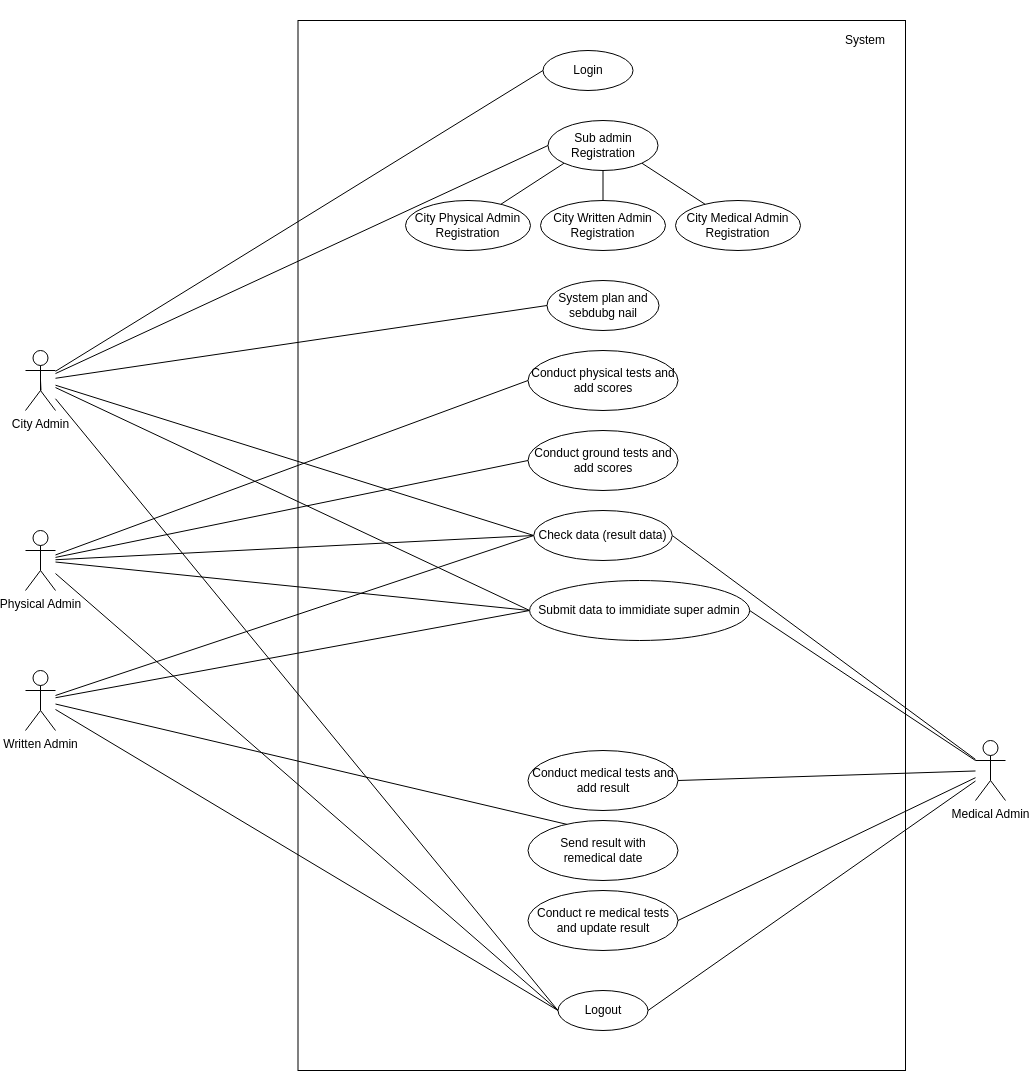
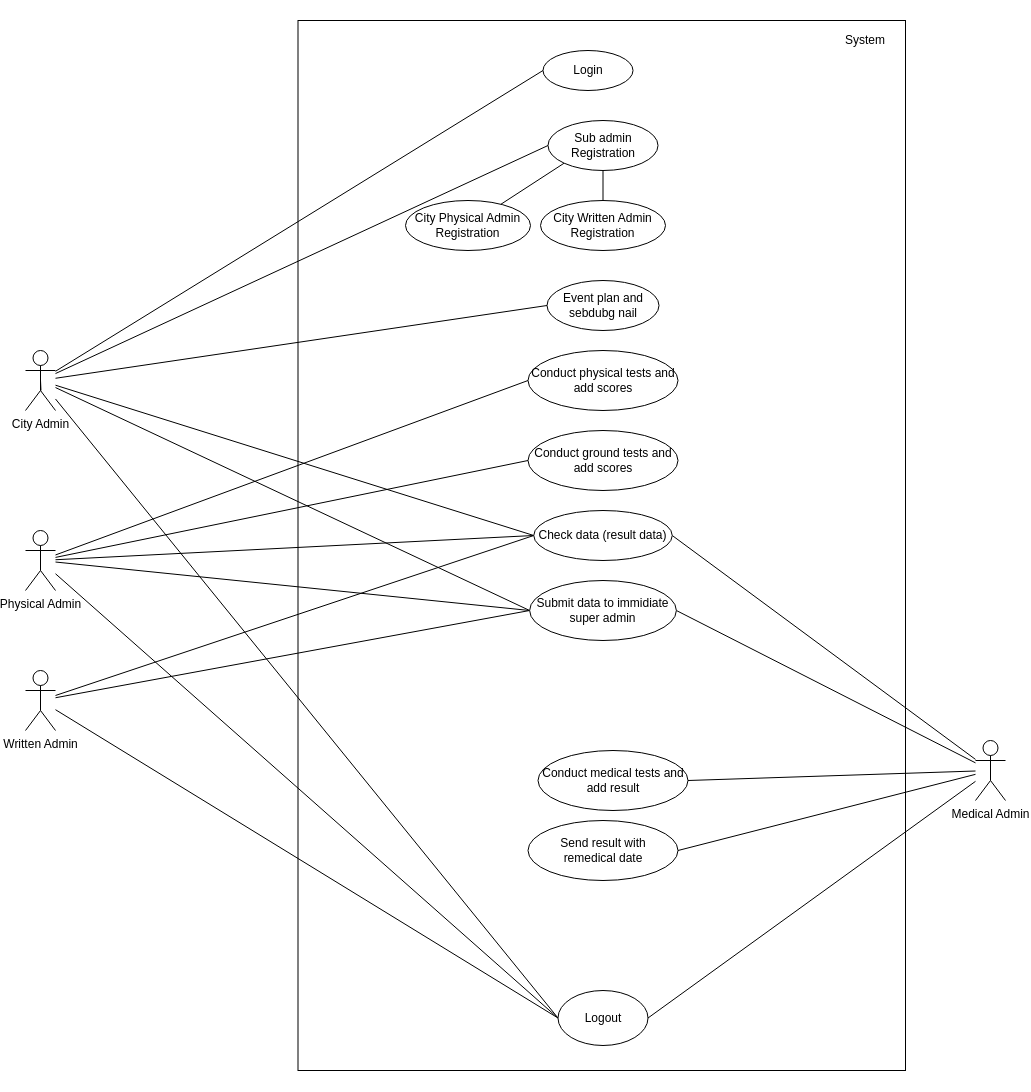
(673, 183) -> none
(738, 226) -> none
(604, 306) -> (604, 306)
(640, 611) -> (603, 611)
(155, 727) -> (826, 813)
(603, 781) -> (613, 781)
(826, 849) -> none
(603, 921) -> none
(603, 1011) -> (603, 1018)
